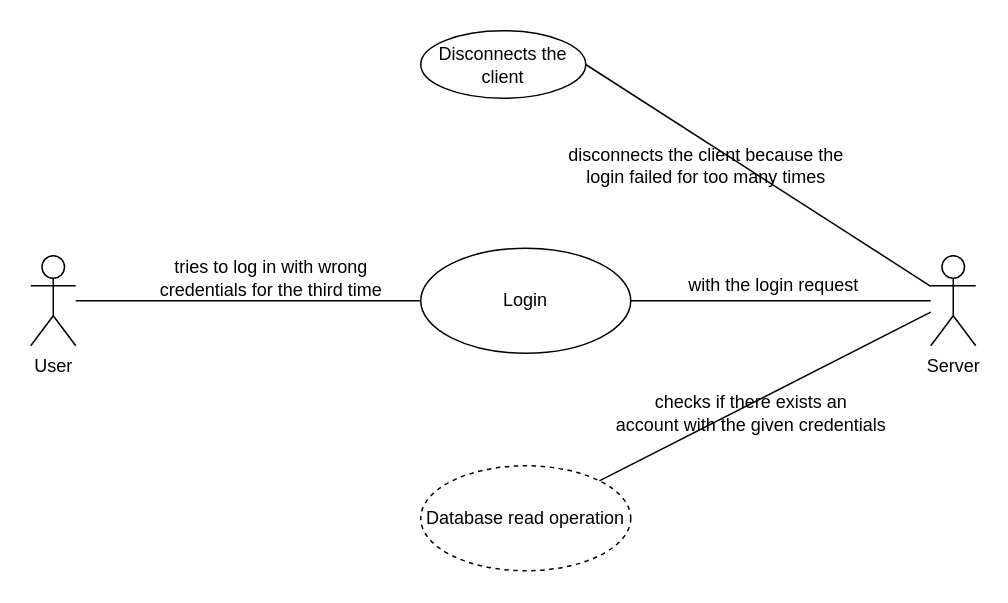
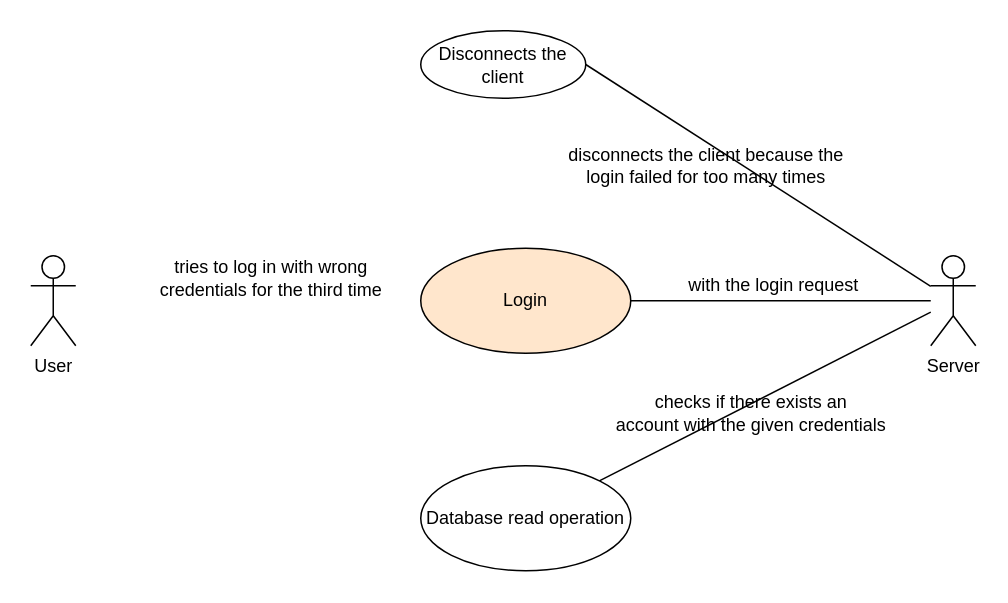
(248, 301) -> none
(526, 301) -> (526, 301)
(526, 518) -> (526, 518)
